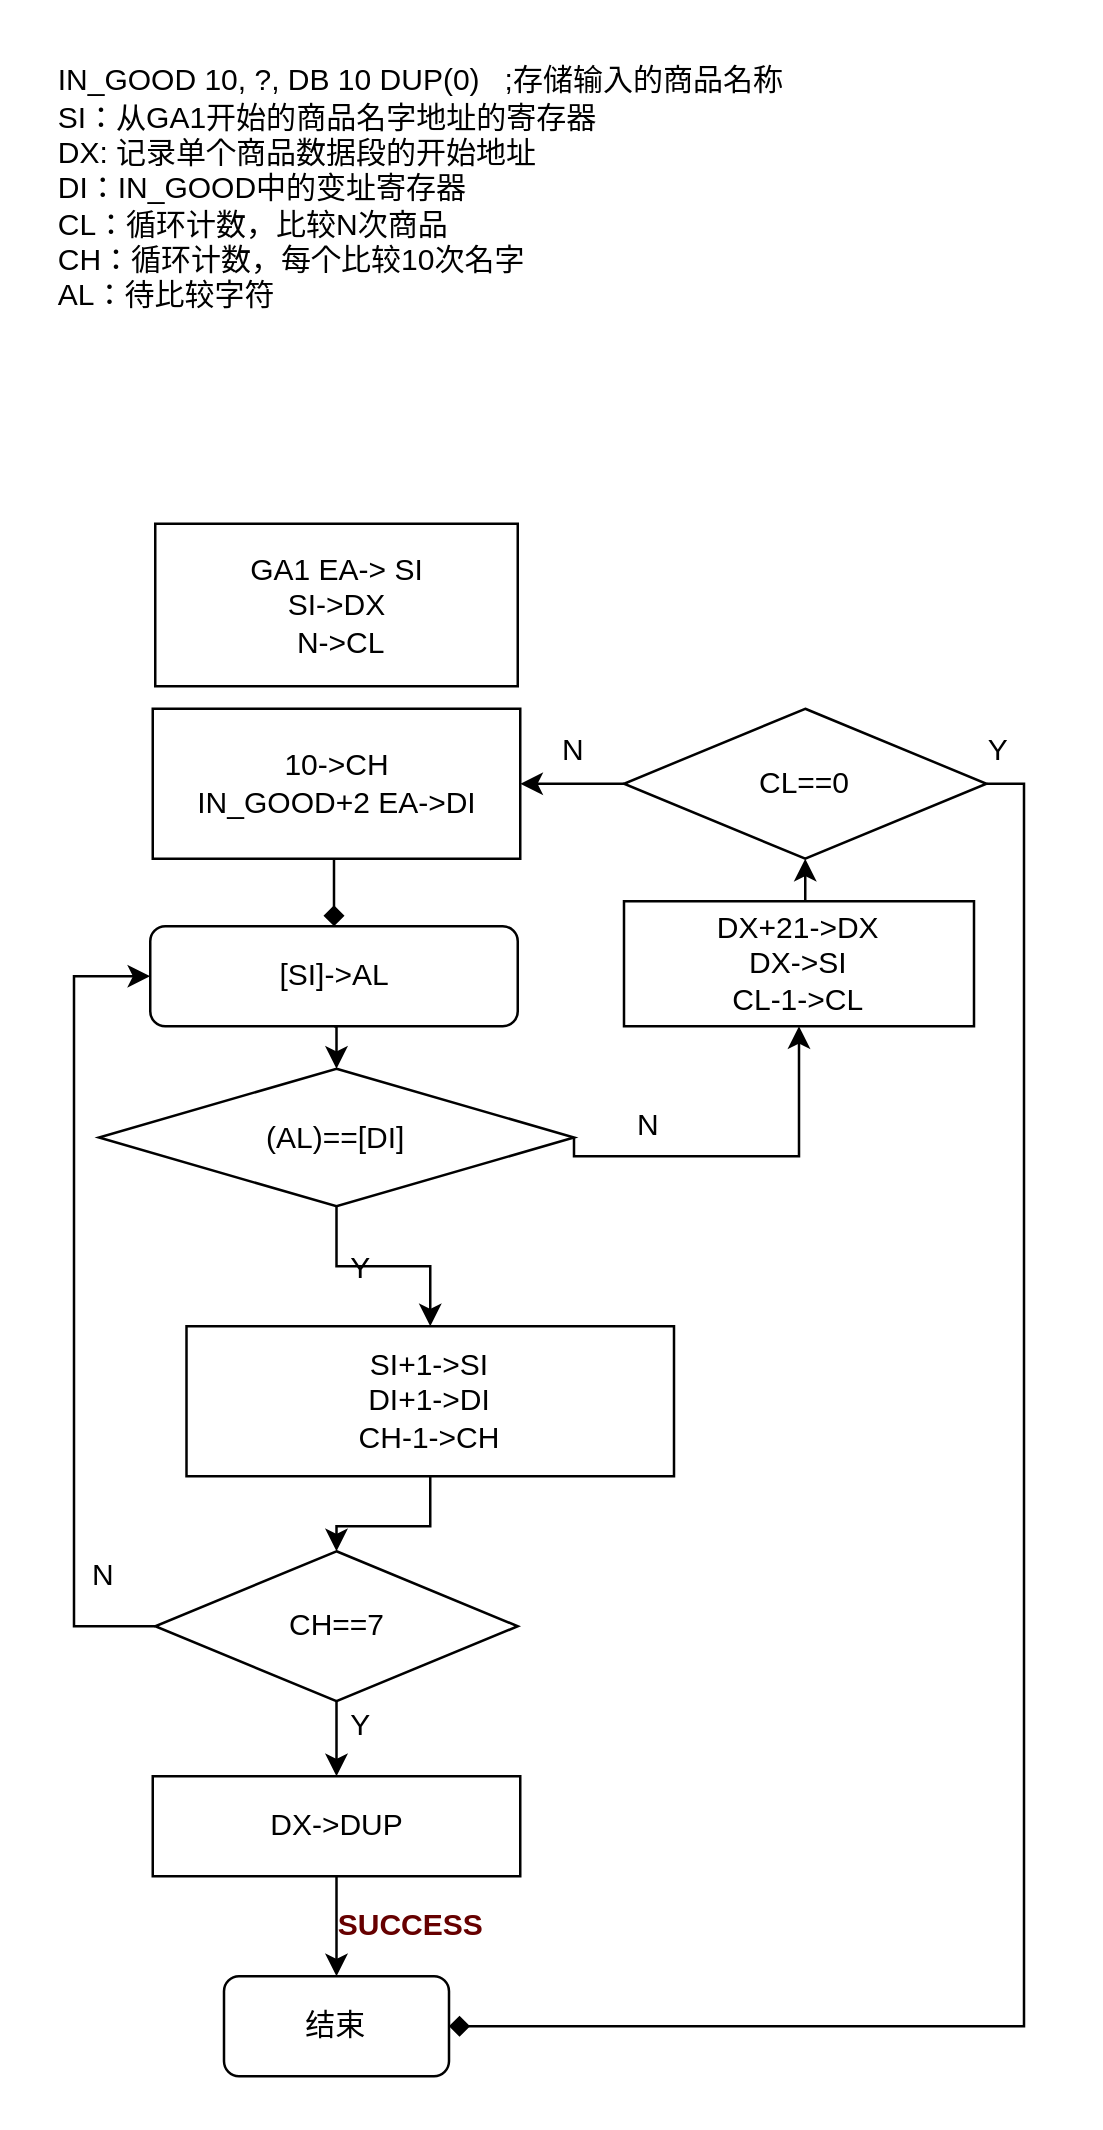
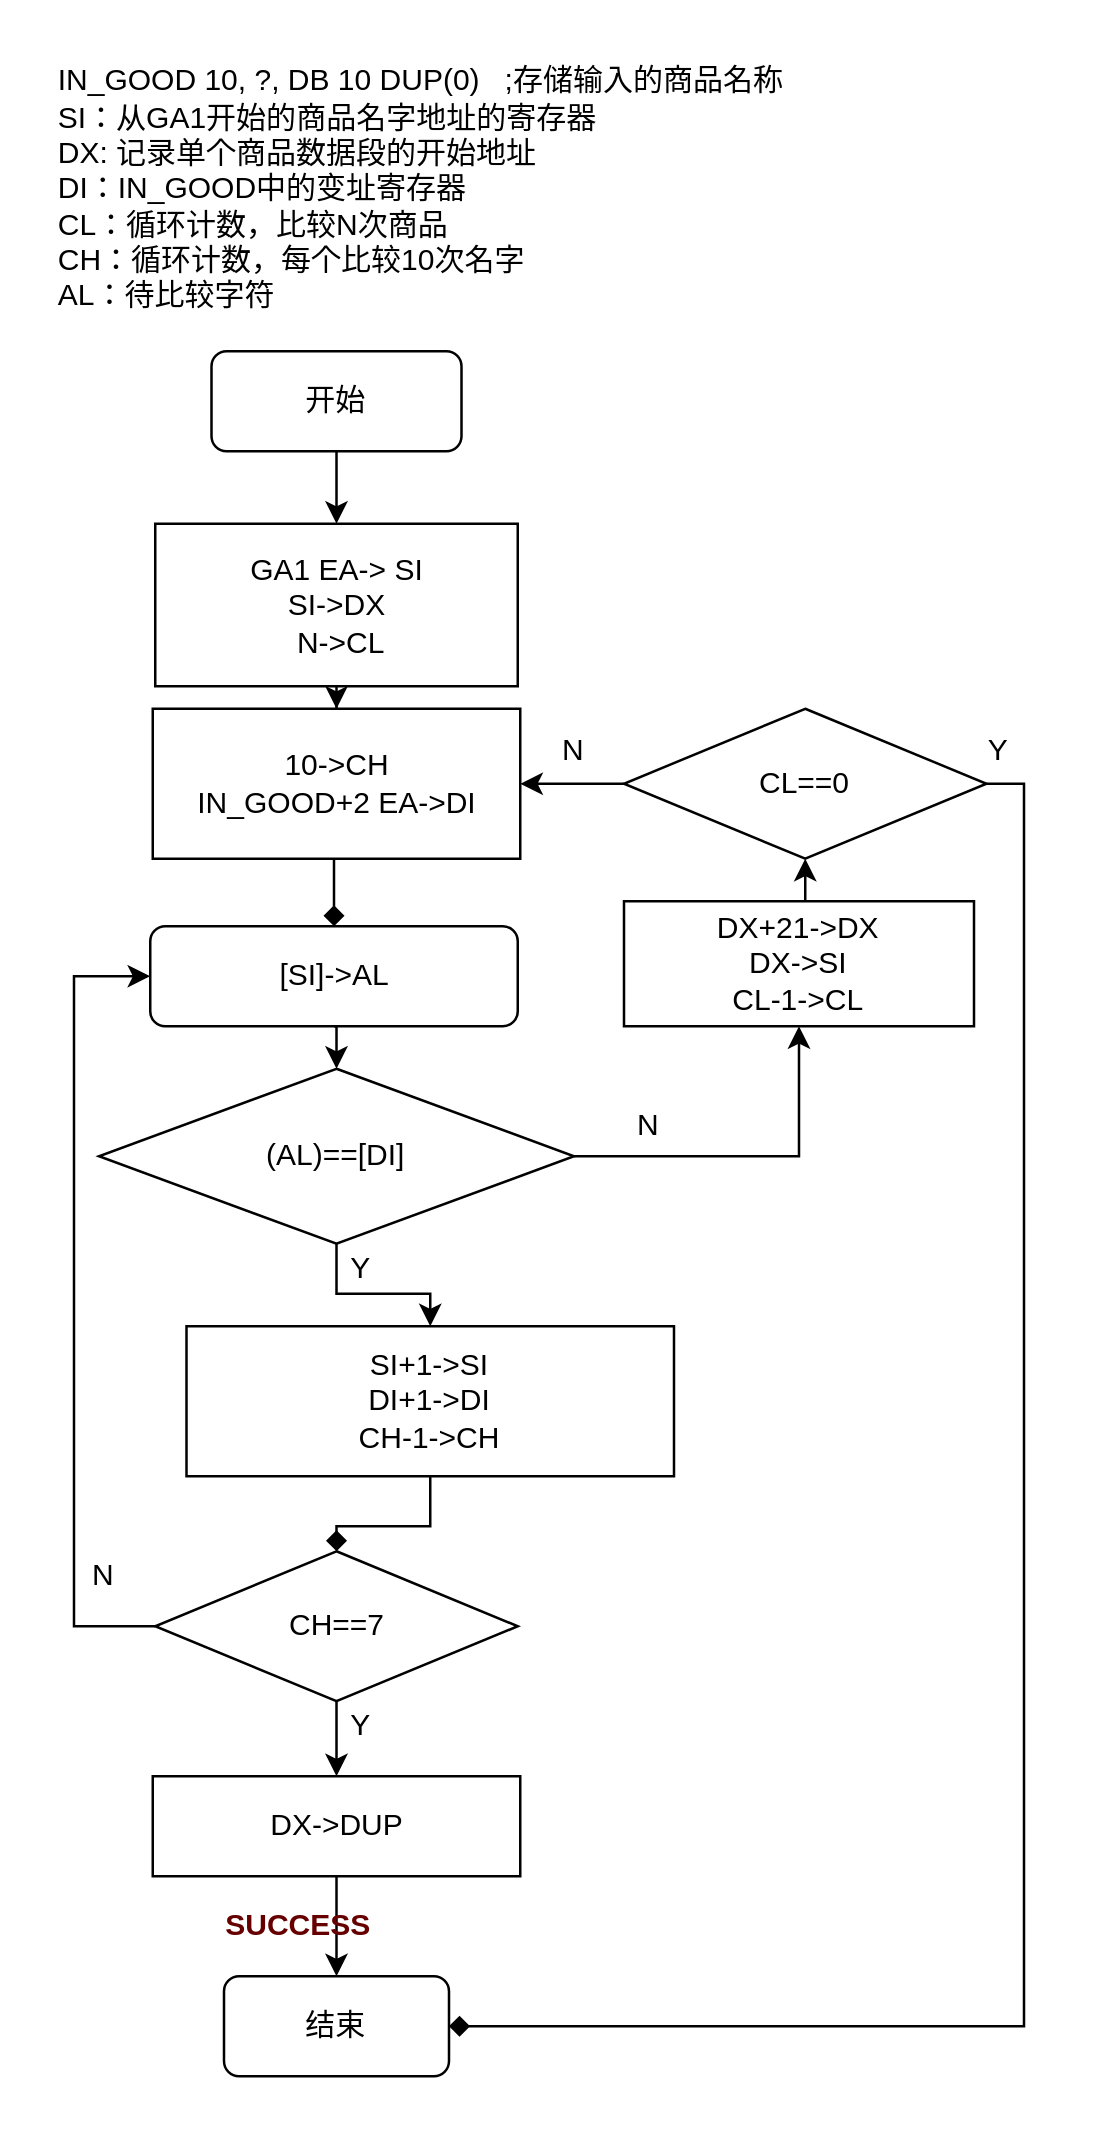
none -> (336, 401)
none -> (336, 496)
none -> (336, 697)
(336, 1138) -> (336, 1156)
(336, 1532) -> (336, 1531)
(411, 1926) -> (299, 1926)
